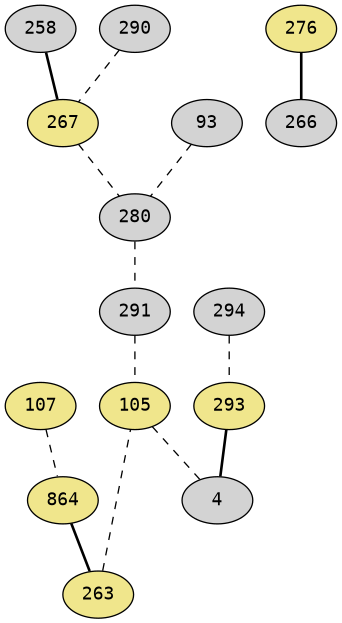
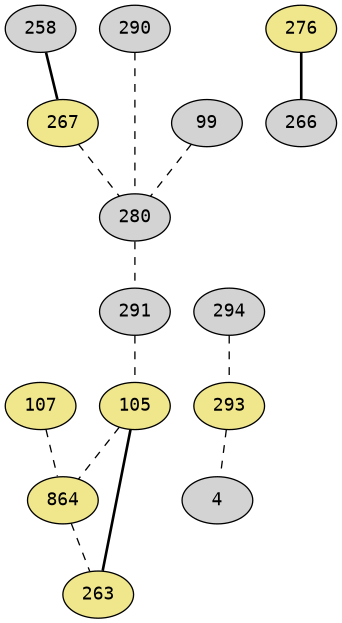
(99, 76) -> (135, 123)
(207, 123) -> (207, 123)
(176, 453) -> (99, 453)
(223, 453) -> (223, 453)
(117, 500) -> (117, 500)
(80, 547) -> (80, 547)
